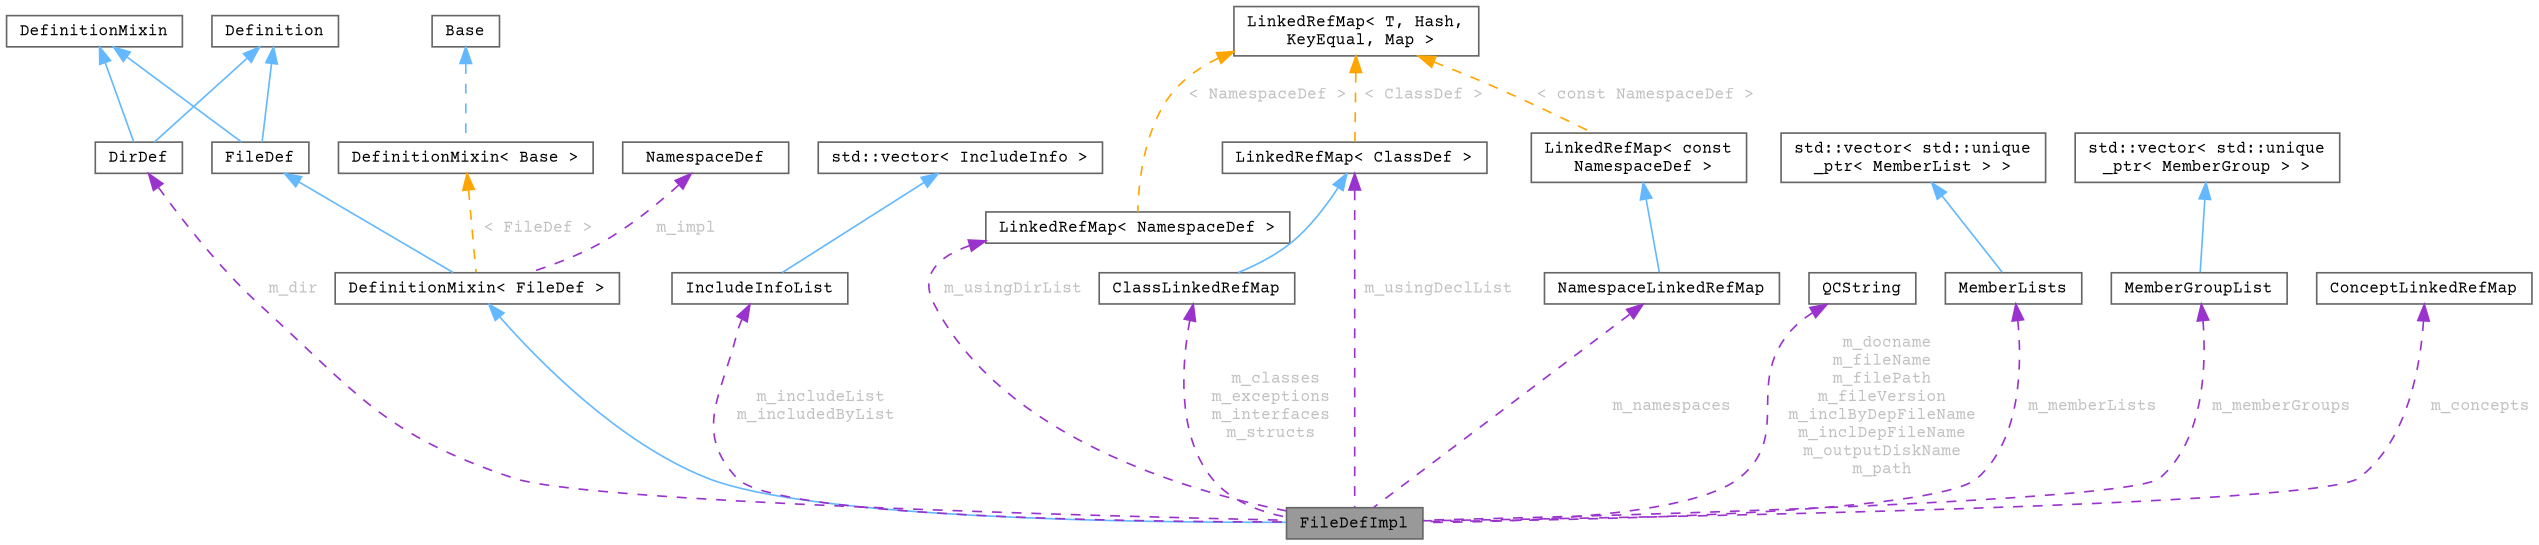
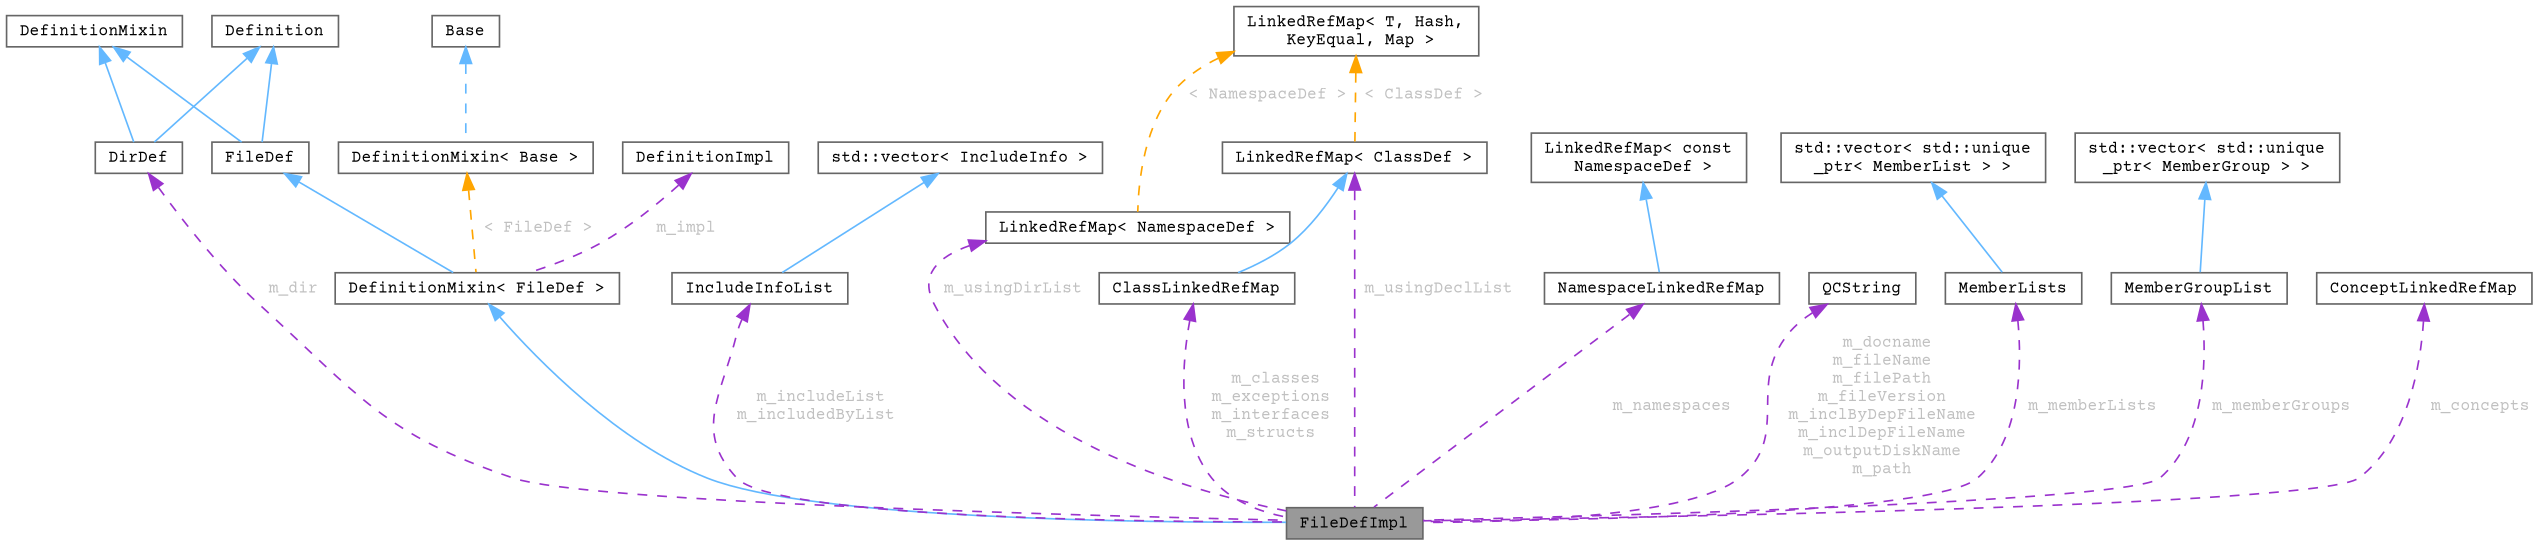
(1514, 96) -> none
(706, 158) -> (706, 158)
